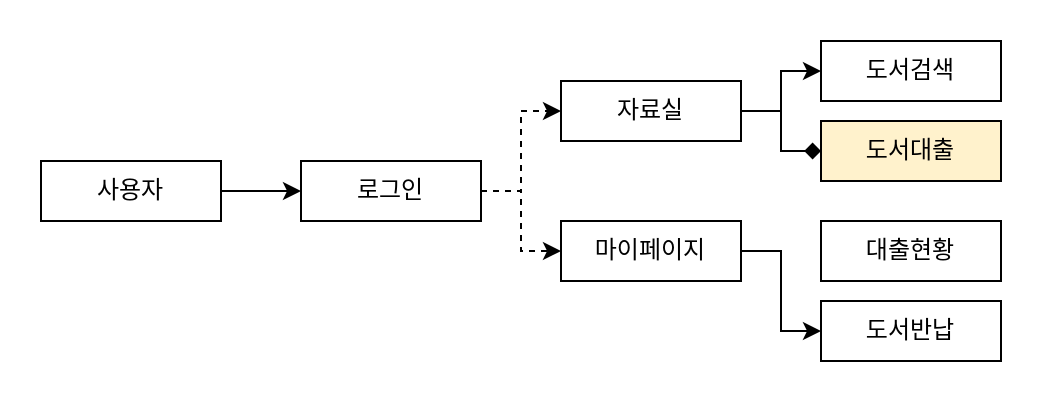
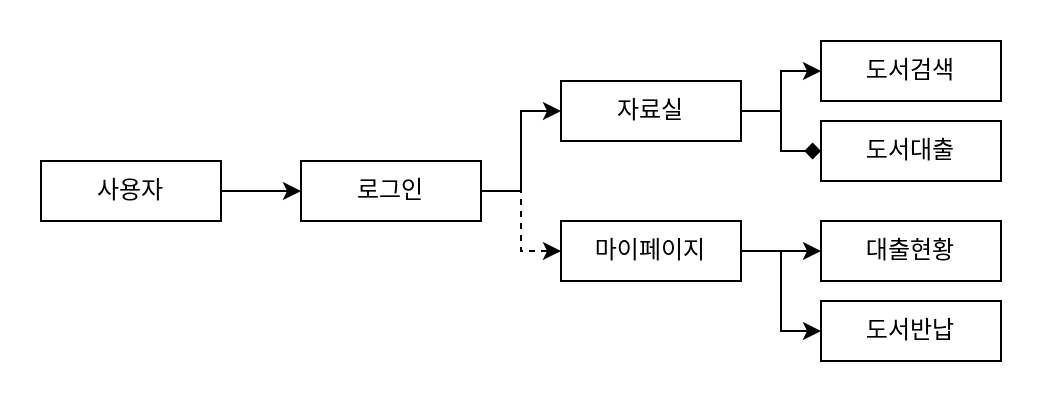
(521, 137) -> (521, 137)
(911, 151) -> (911, 151)
none -> (796, 251)
